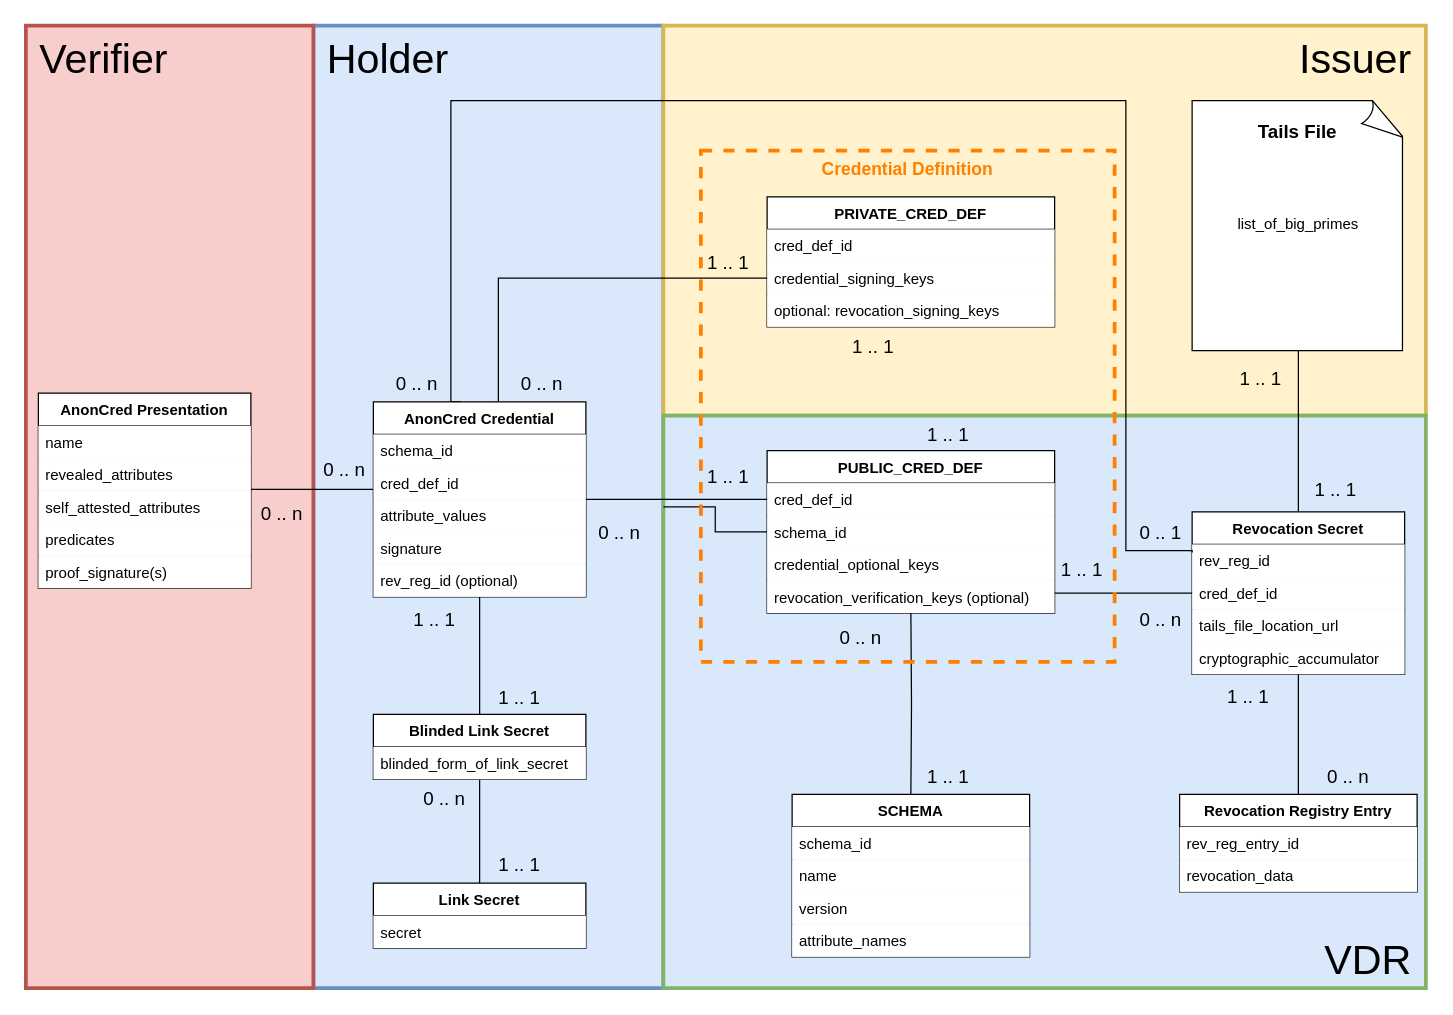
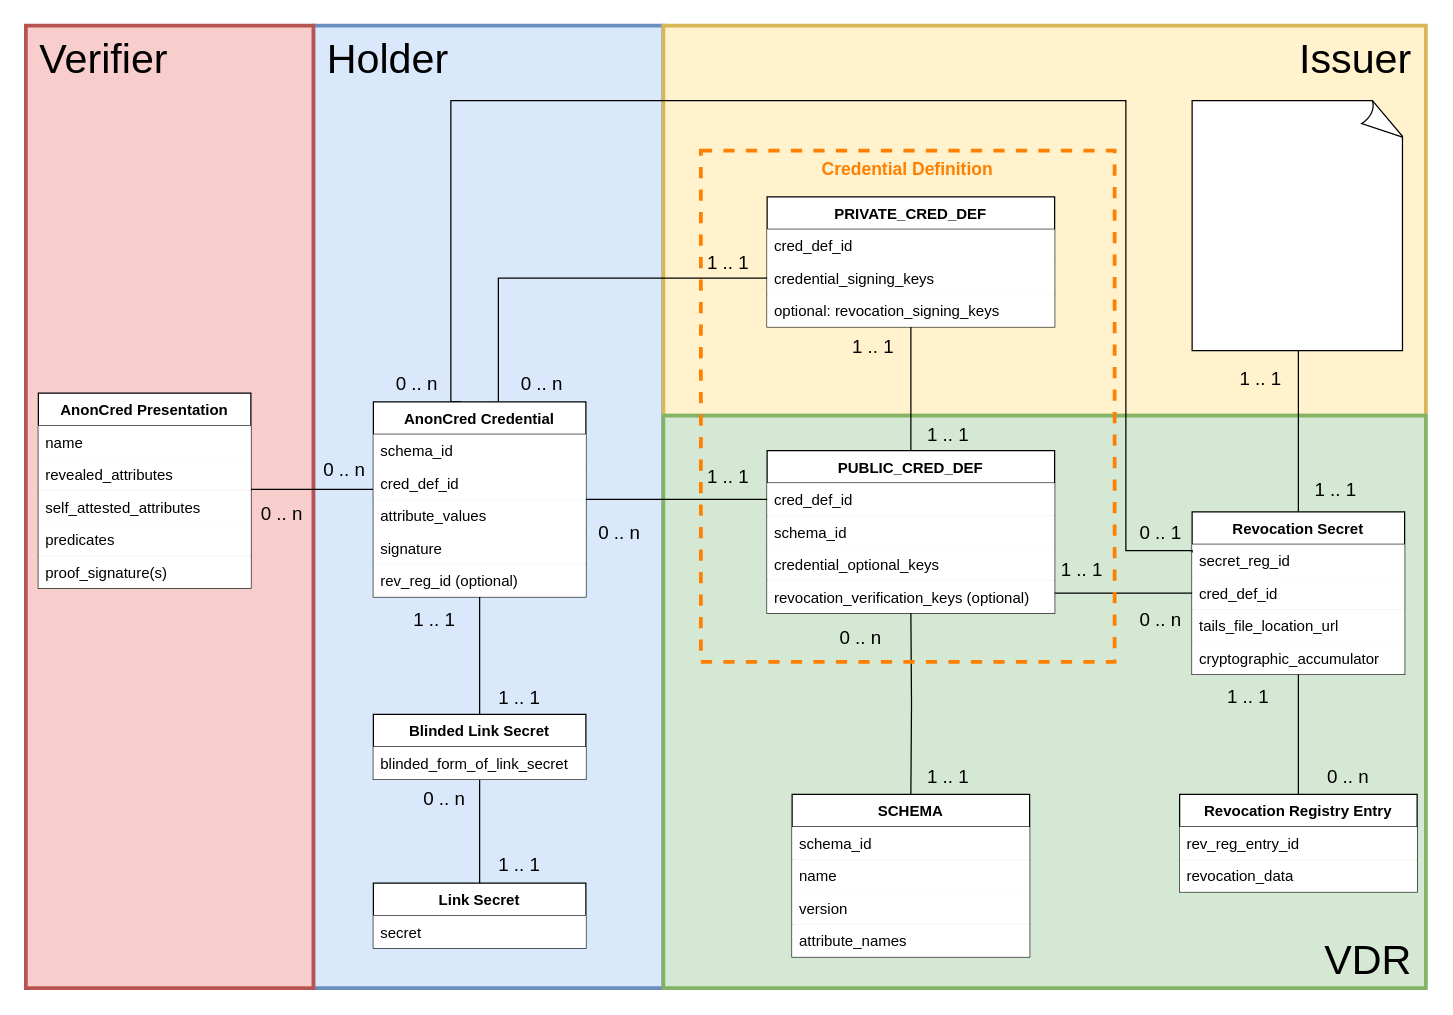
(1298, 130) -> none
(1302, 226) -> none
(715, 518) -> (911, 390)
(1239, 561) -> (1251, 561)
(1044, 702) -> (1044, 702)
